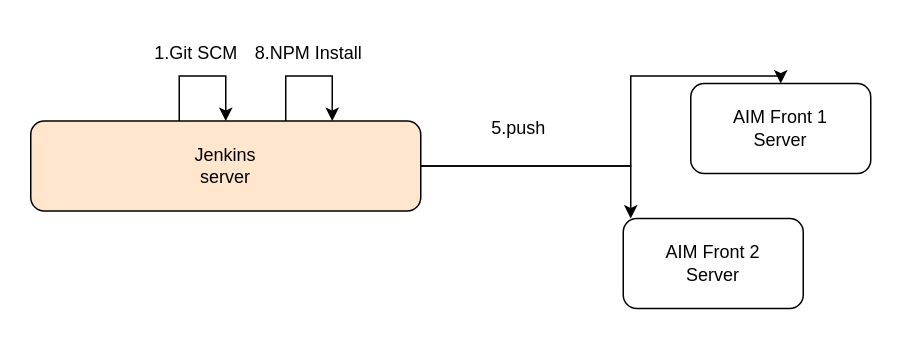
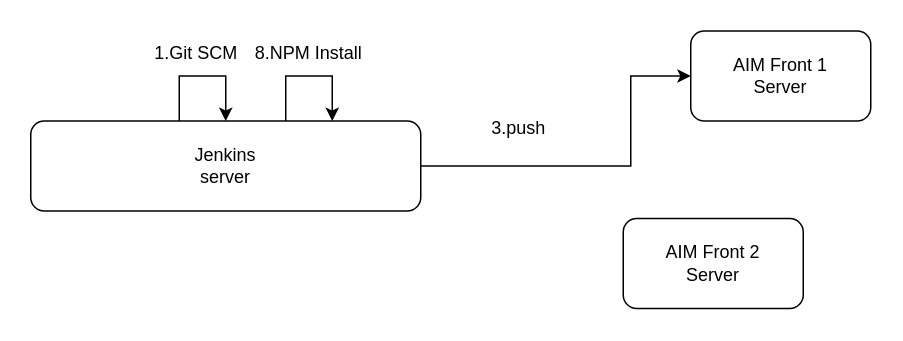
(519, 128) -> (519, 128)
(781, 128) -> (781, 76)
(226, 166) -> (226, 166)
(631, 187) -> none
